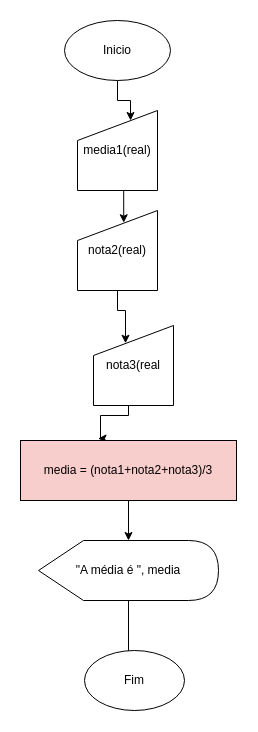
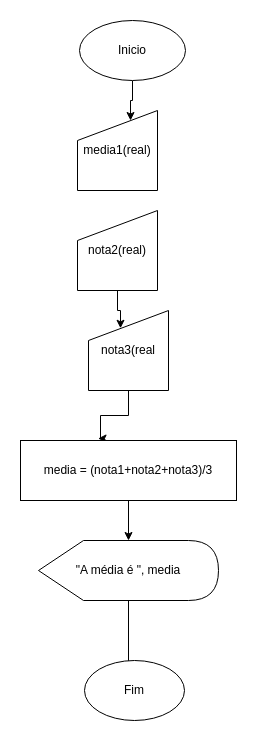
(118, 51) -> (133, 51)
(124, 202) -> none
(134, 366) -> (129, 351)
(129, 471) -> (129, 471)
(135, 681) -> (135, 691)
